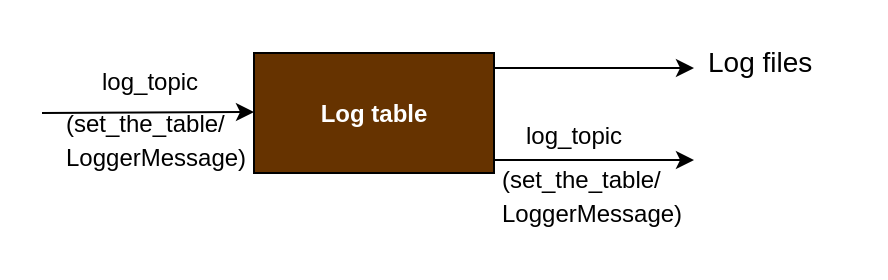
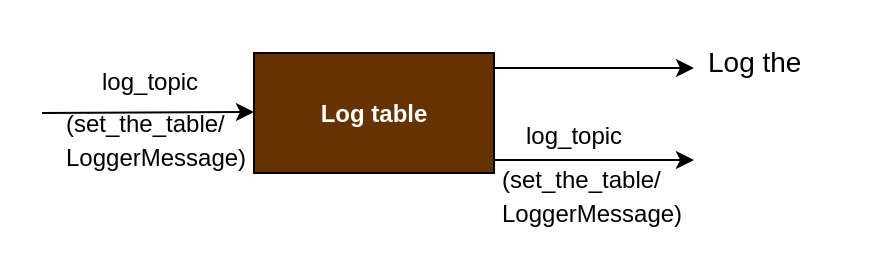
(769, 64) -> (760, 64)
